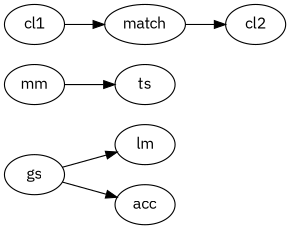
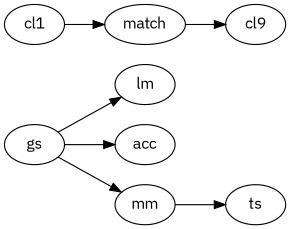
(256, 24) -> (256, 24)
none -> (85, 172)
